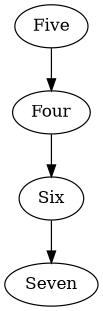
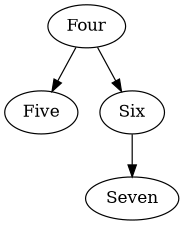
(51, 63) -> (67, 64)
